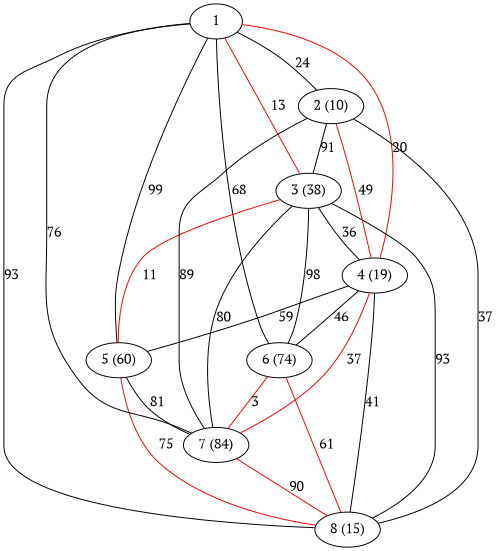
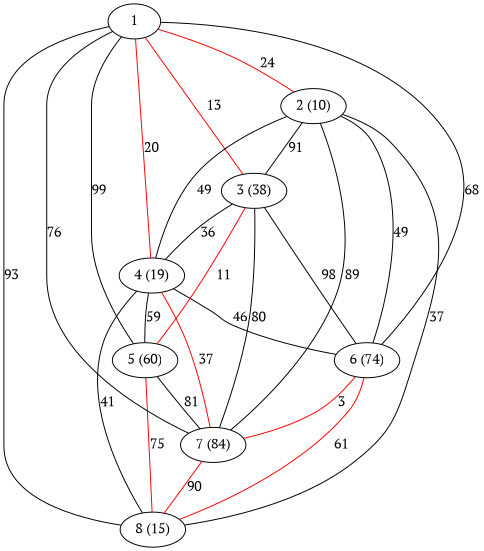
(280, 57) -> (229, 55)
(355, 190) -> (201, 169)
none -> (393, 221)
(435, 349) -> none
